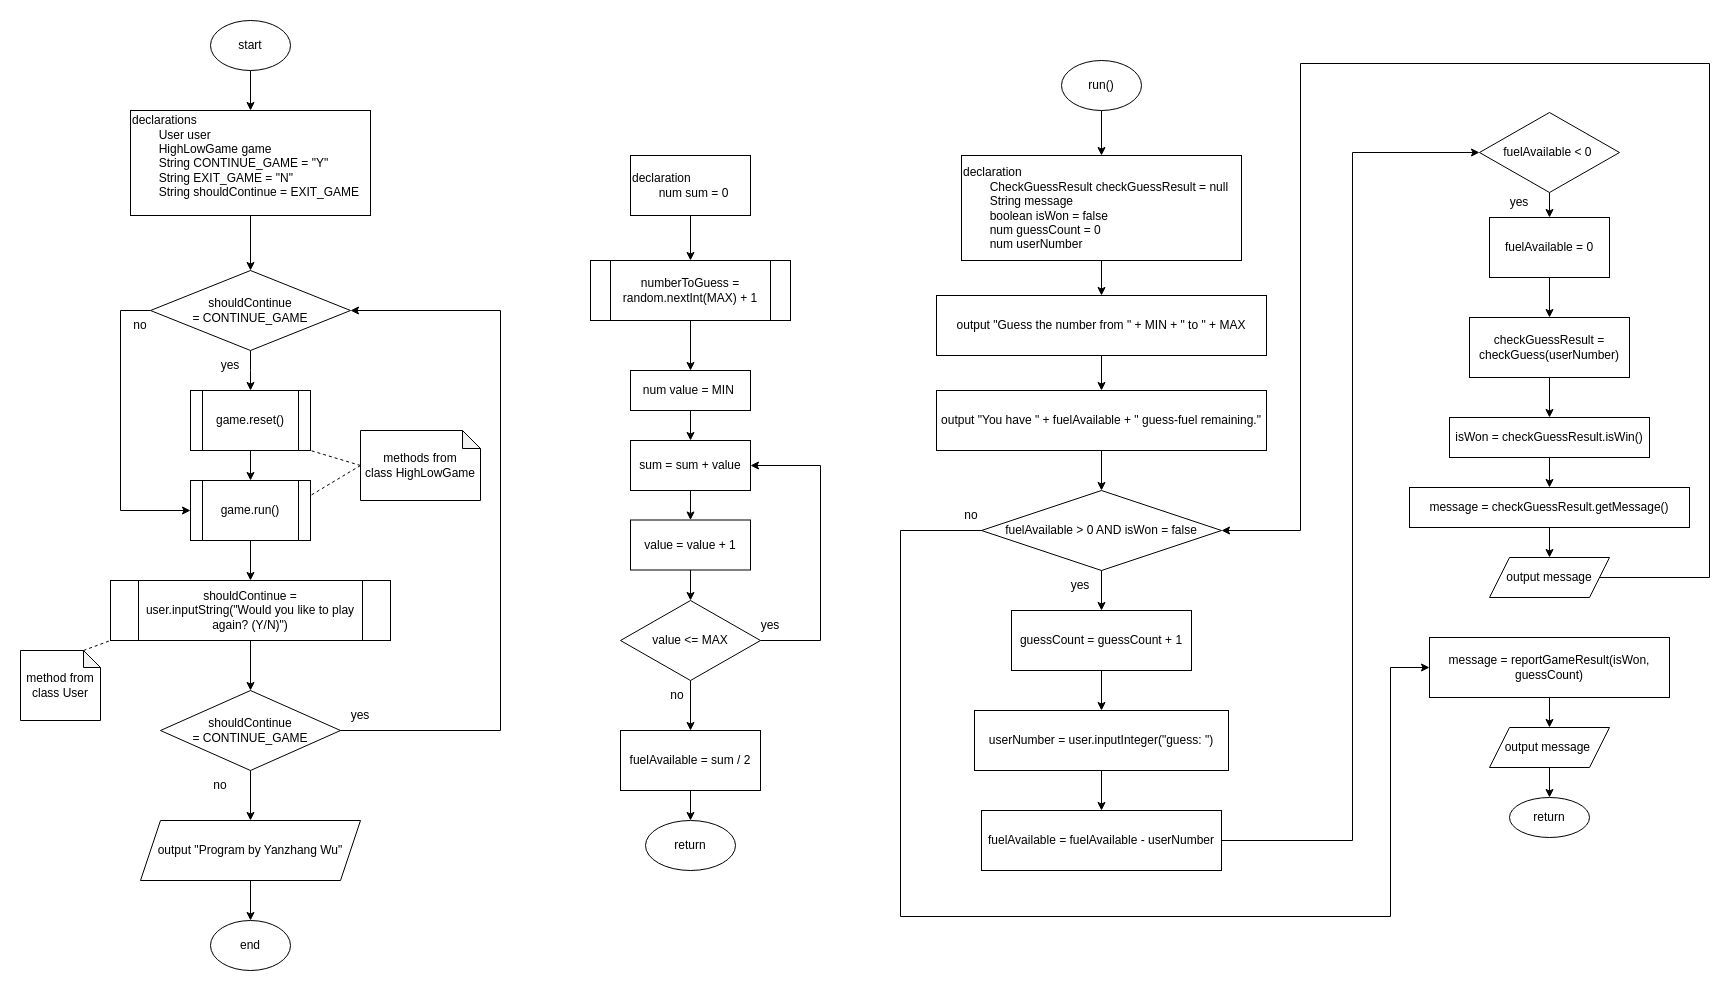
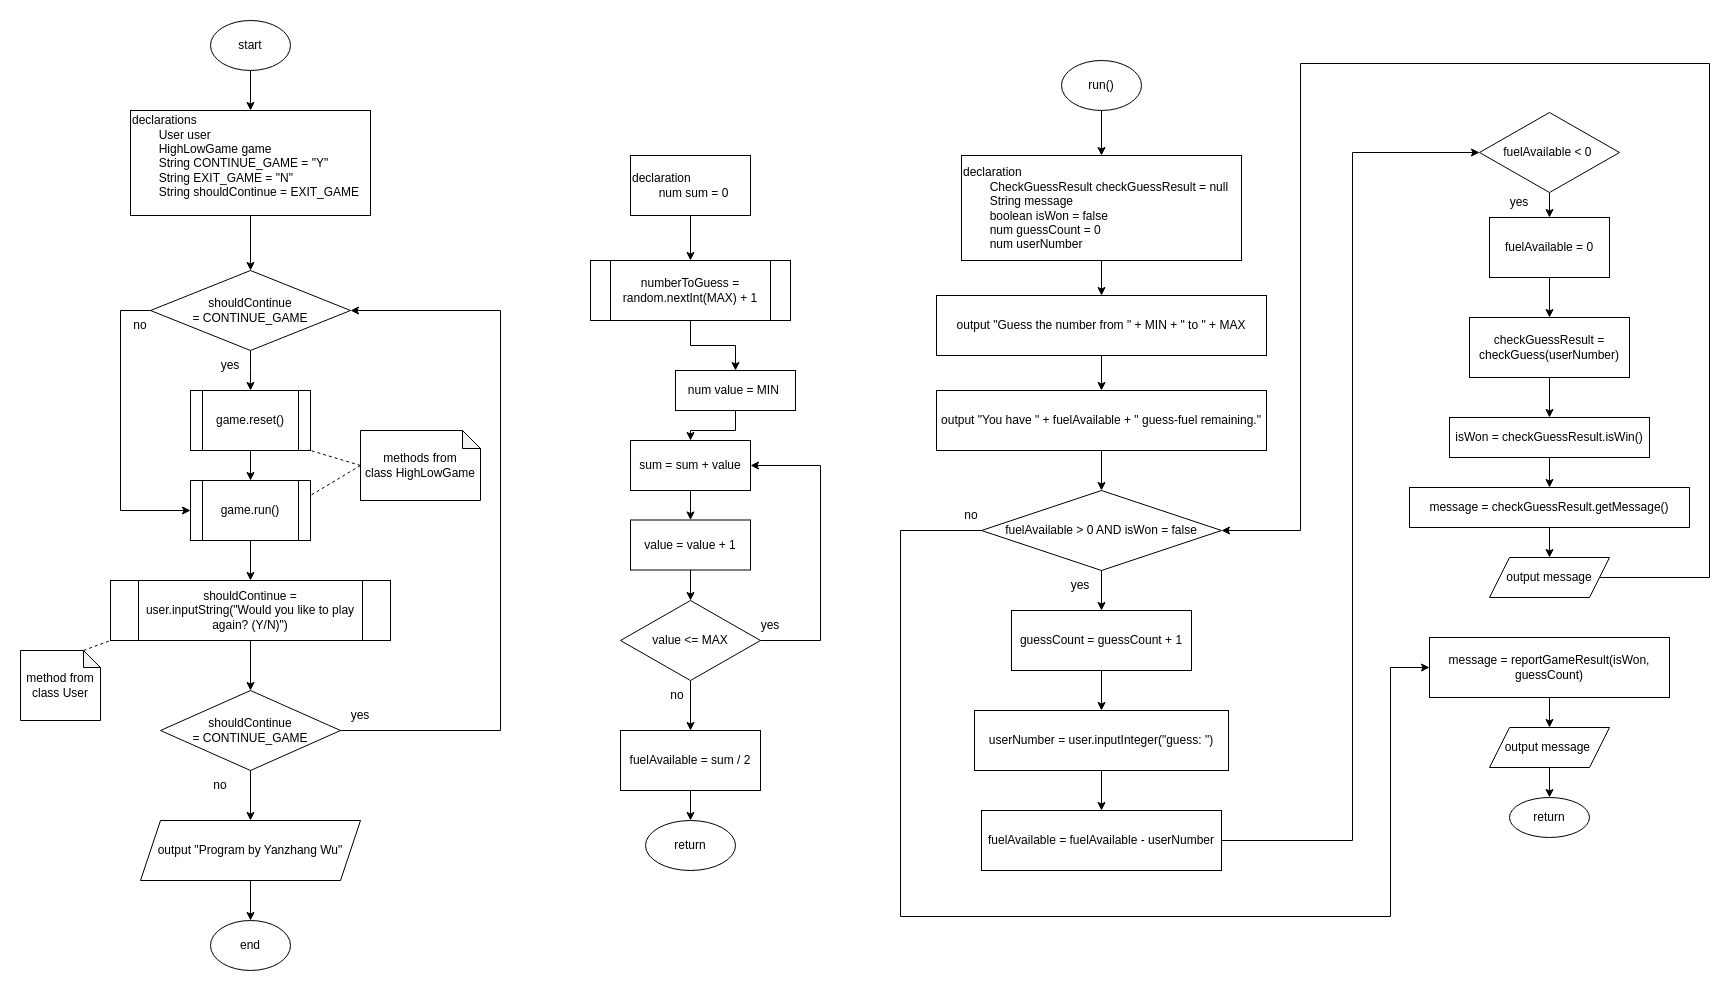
(691, 391) -> (736, 391)
